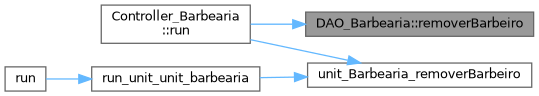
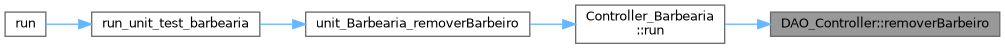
(420, 24) -> (885, 24)
(299, 50) -> (547, 24)
(176, 79) -> (176, 24)
